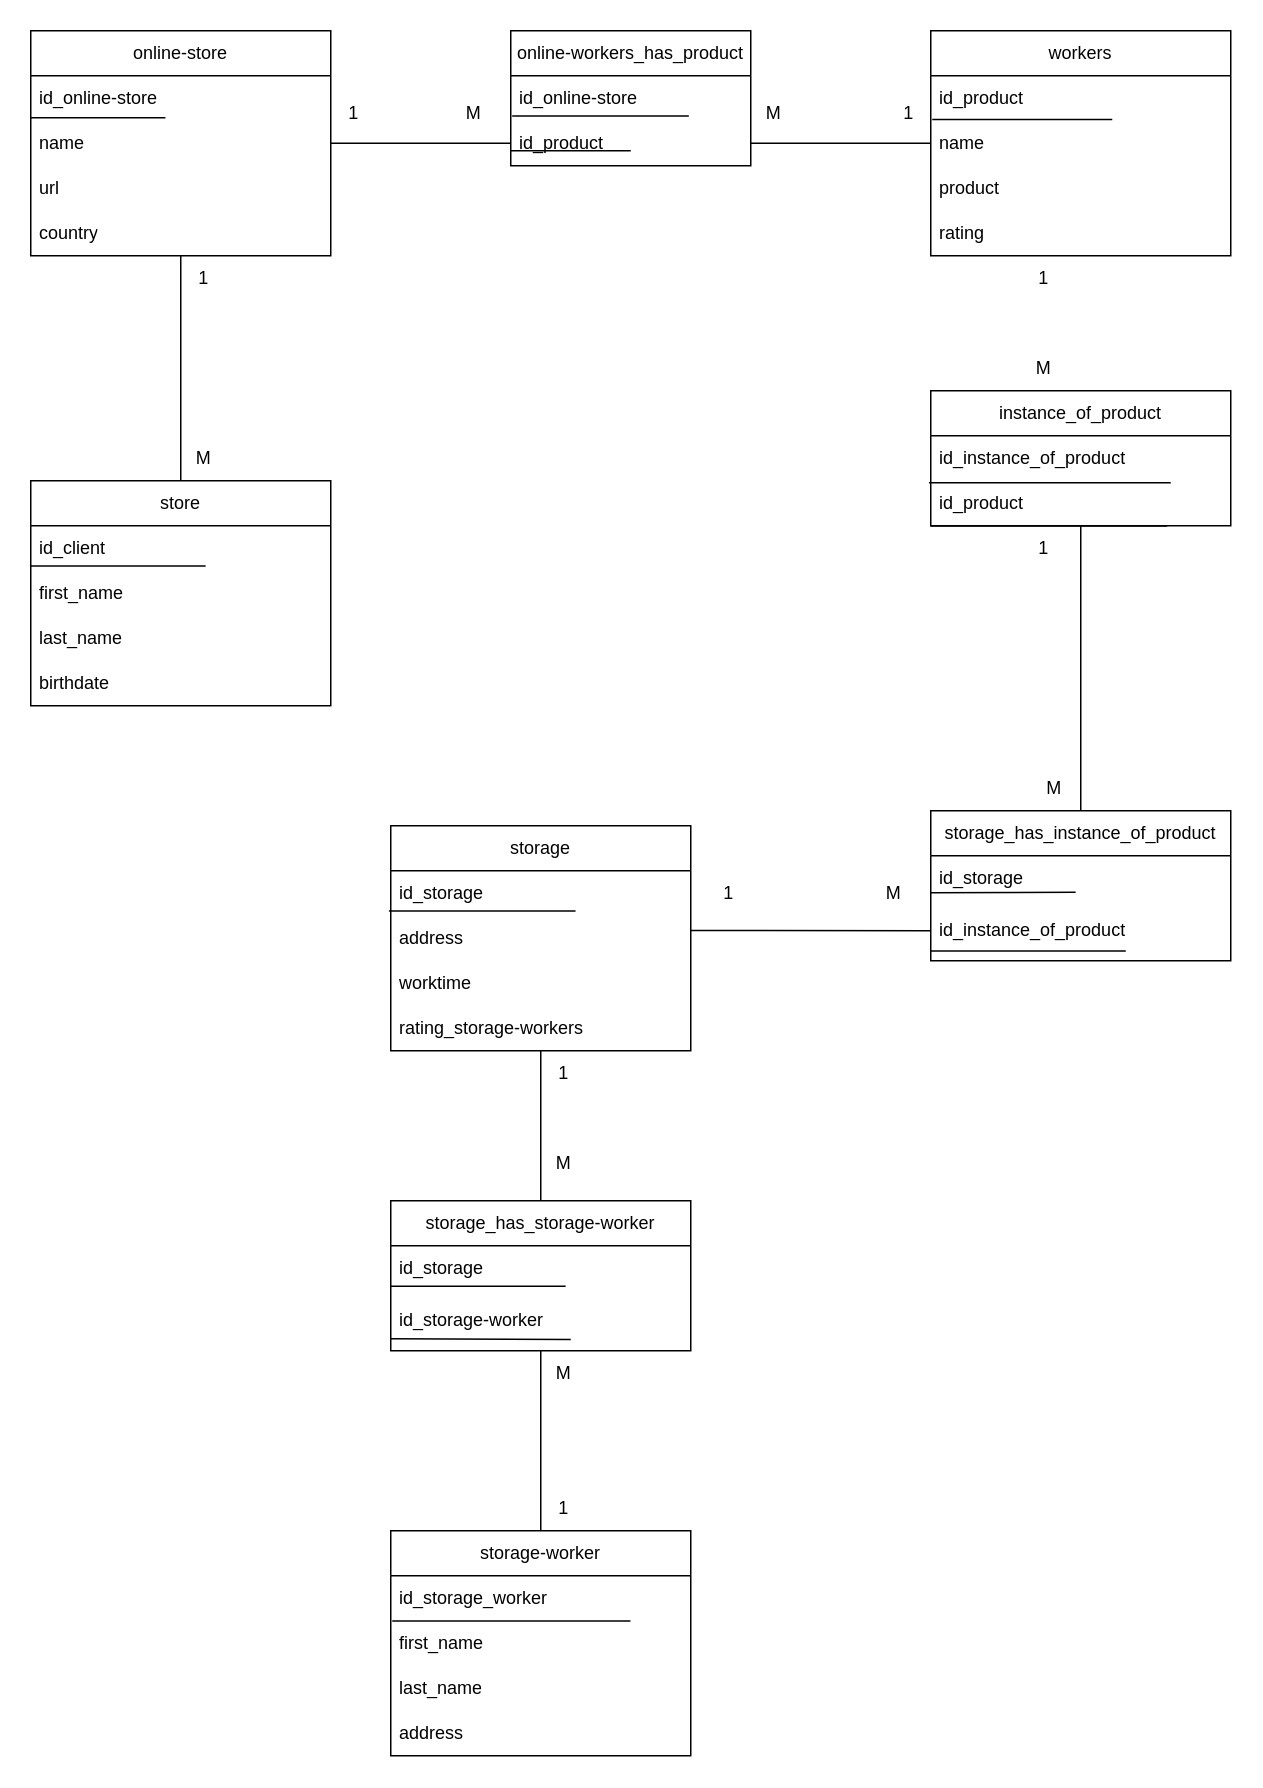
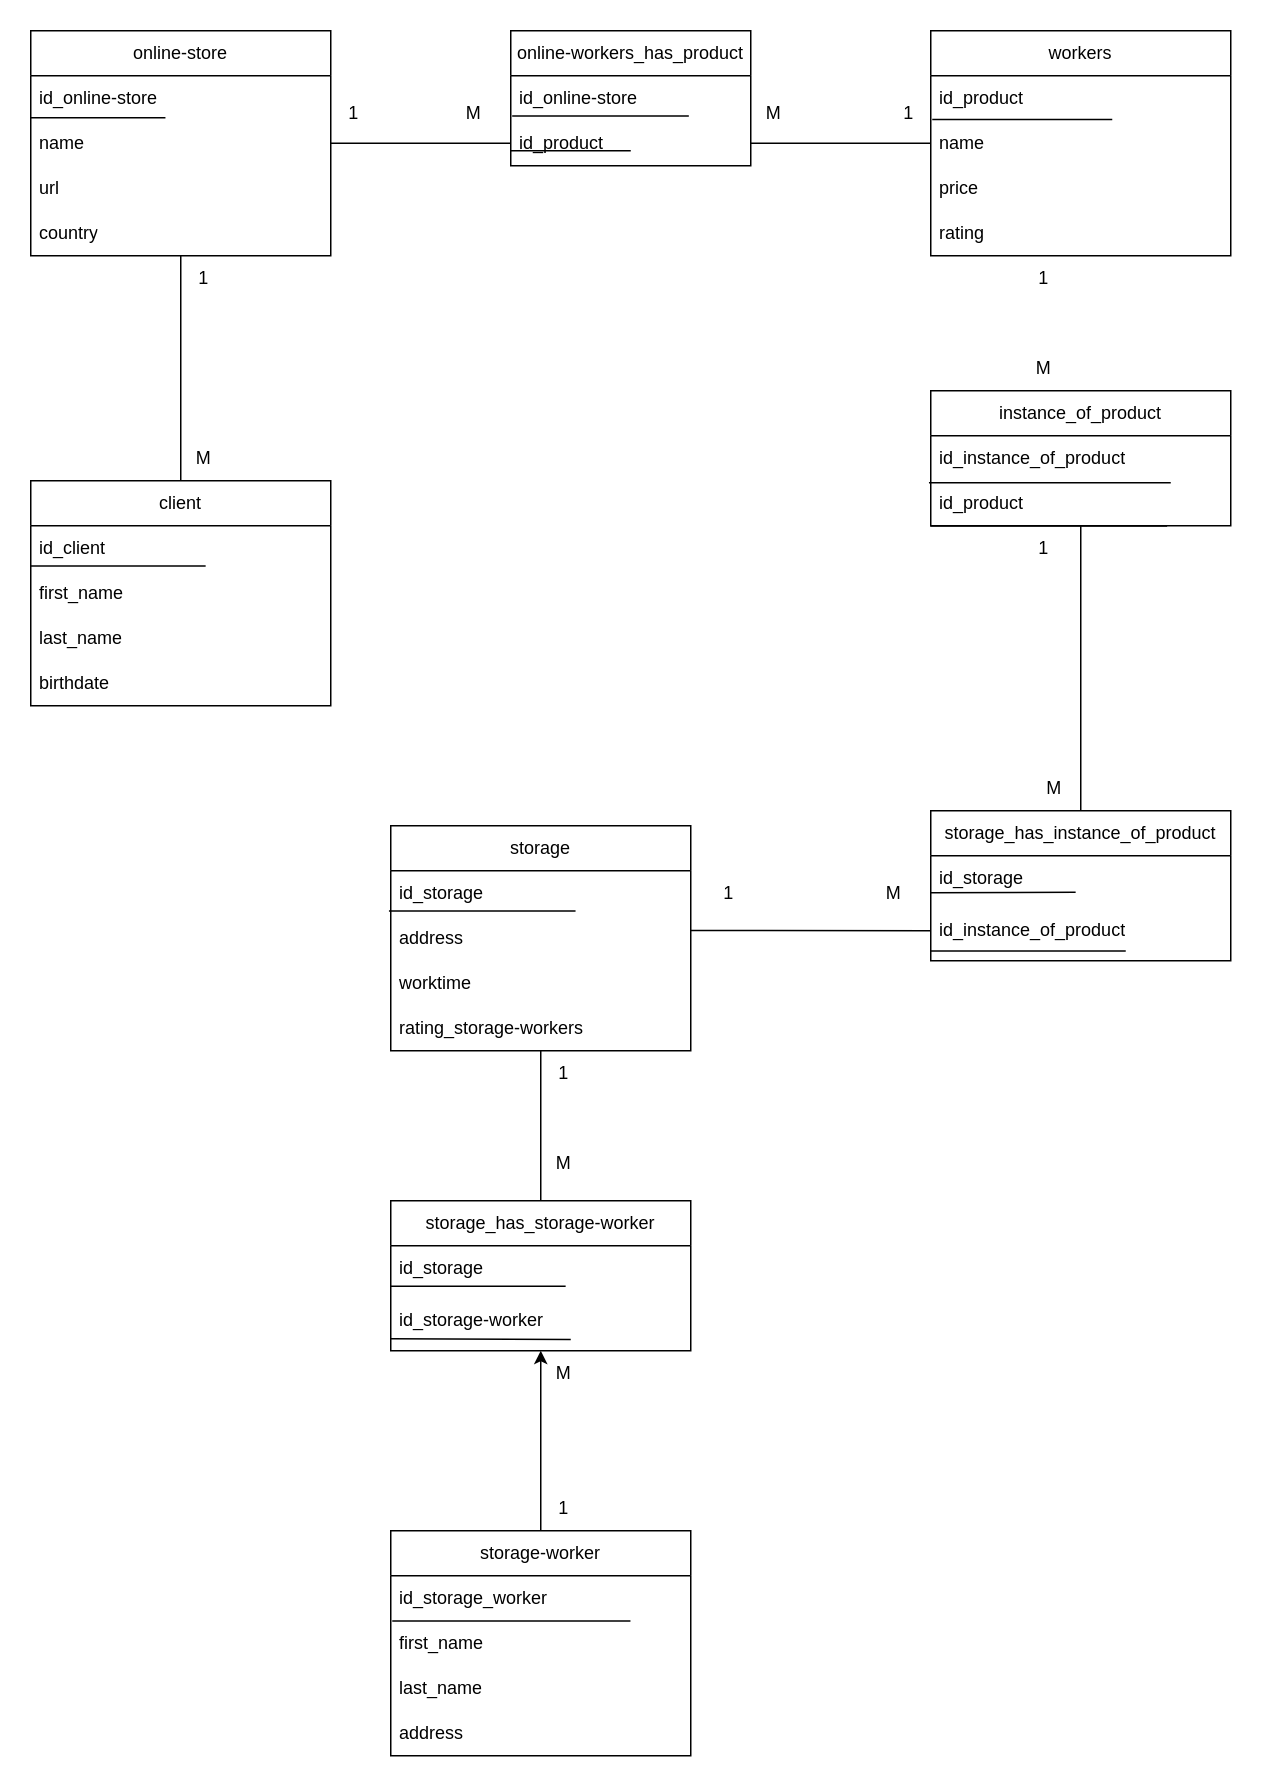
(975, 188) -> (963, 188)
(181, 503) -> (181, 503)
(541, 1358) -> (541, 1362)
